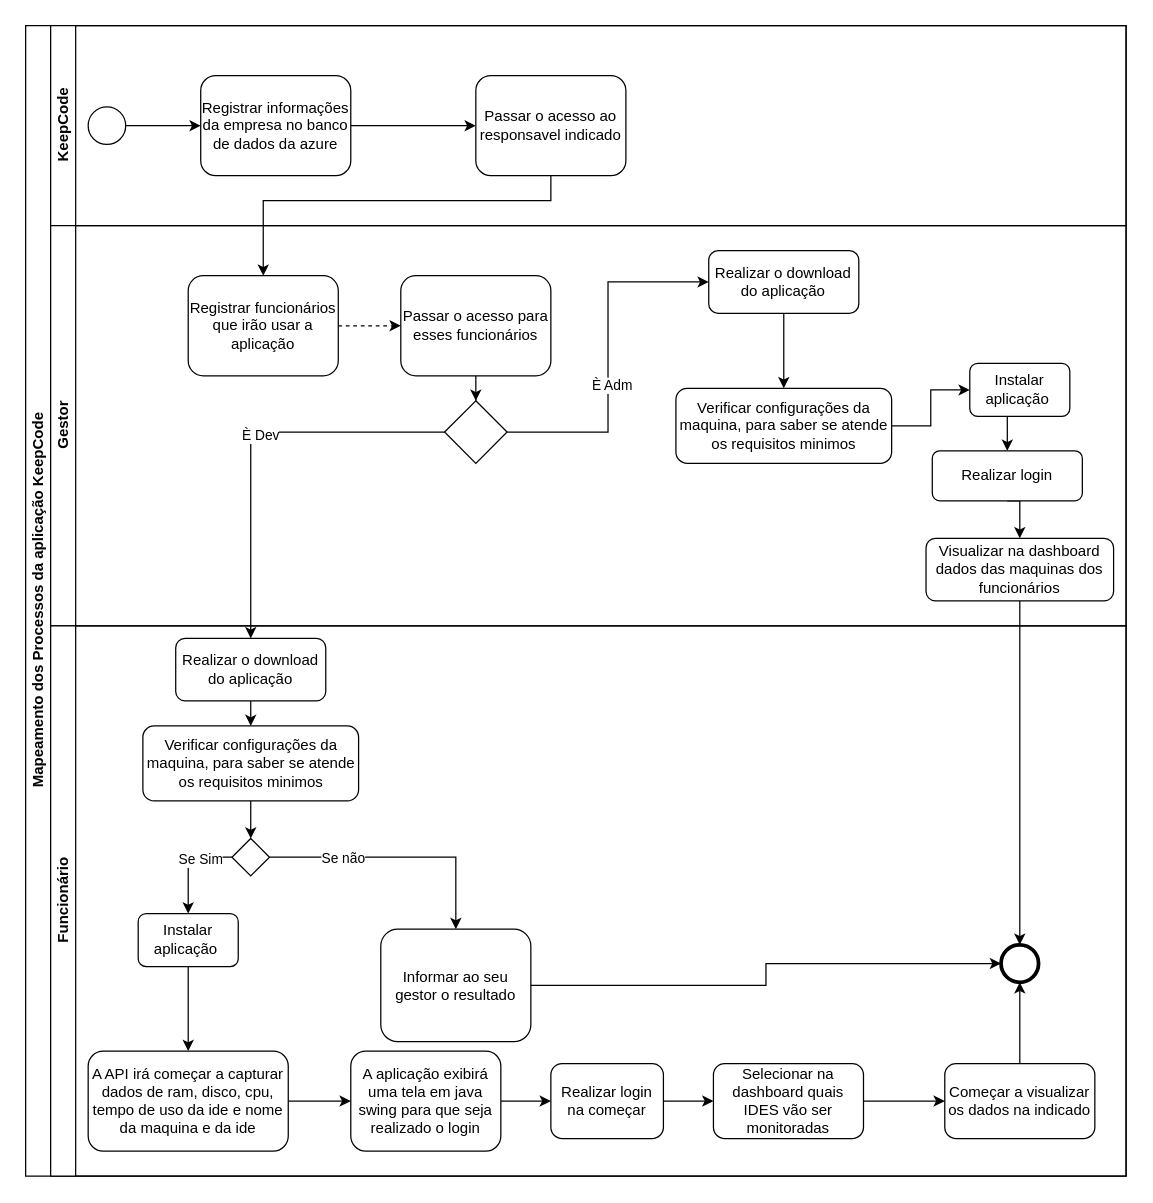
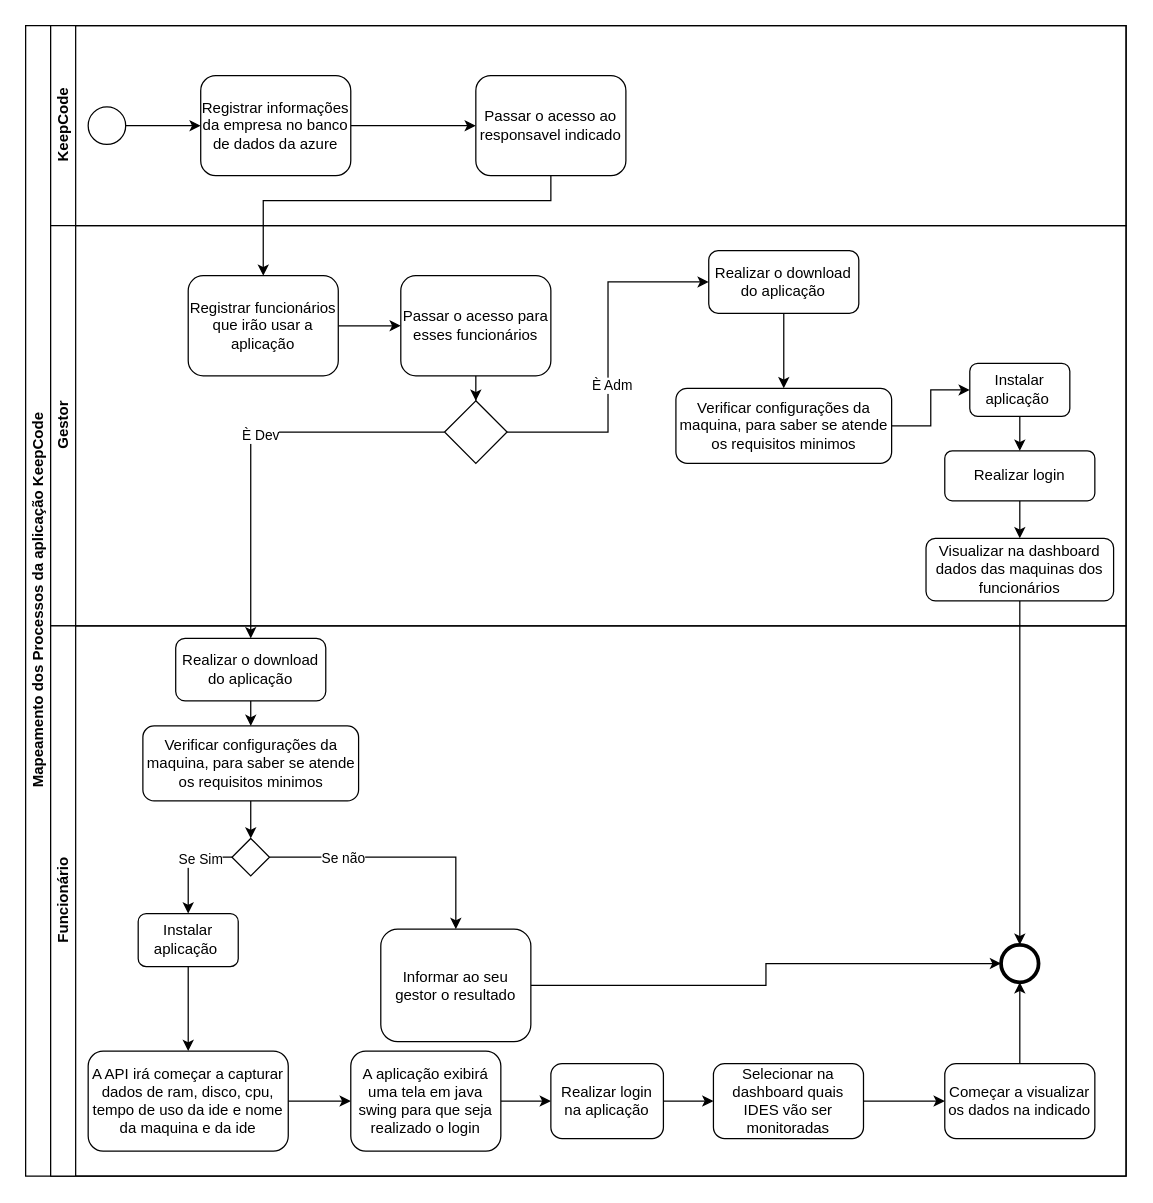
(365, 326) -> (365, 326)
(1007, 476) -> (1019, 476)
(607, 1101) -> (607, 1101)
